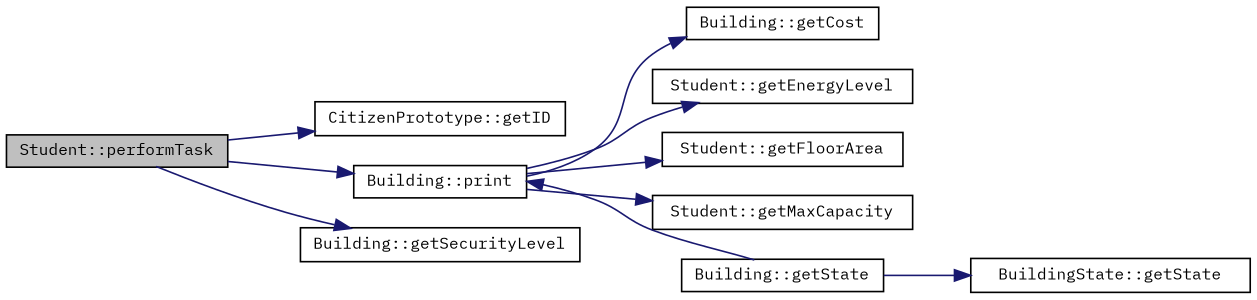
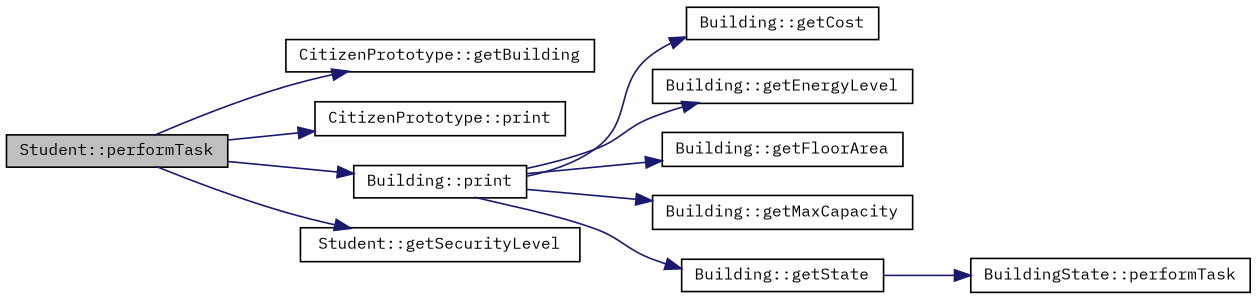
none -> (440, 56)
(783, 86) -> (783, 86)
(440, 119) -> (440, 119)
(783, 149) -> (783, 149)
(783, 212) -> (783, 212)
(646, 228) -> (574, 222)
(440, 245) -> (440, 245)
(1111, 275) -> (1111, 275)
